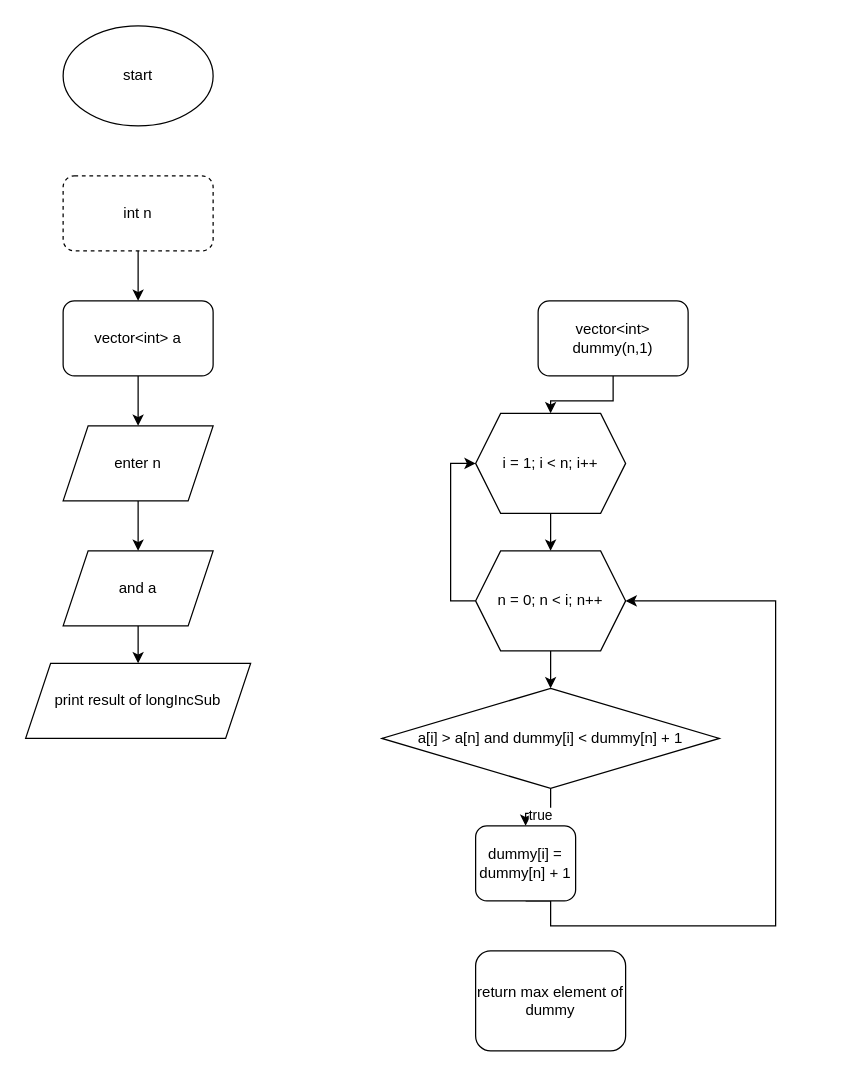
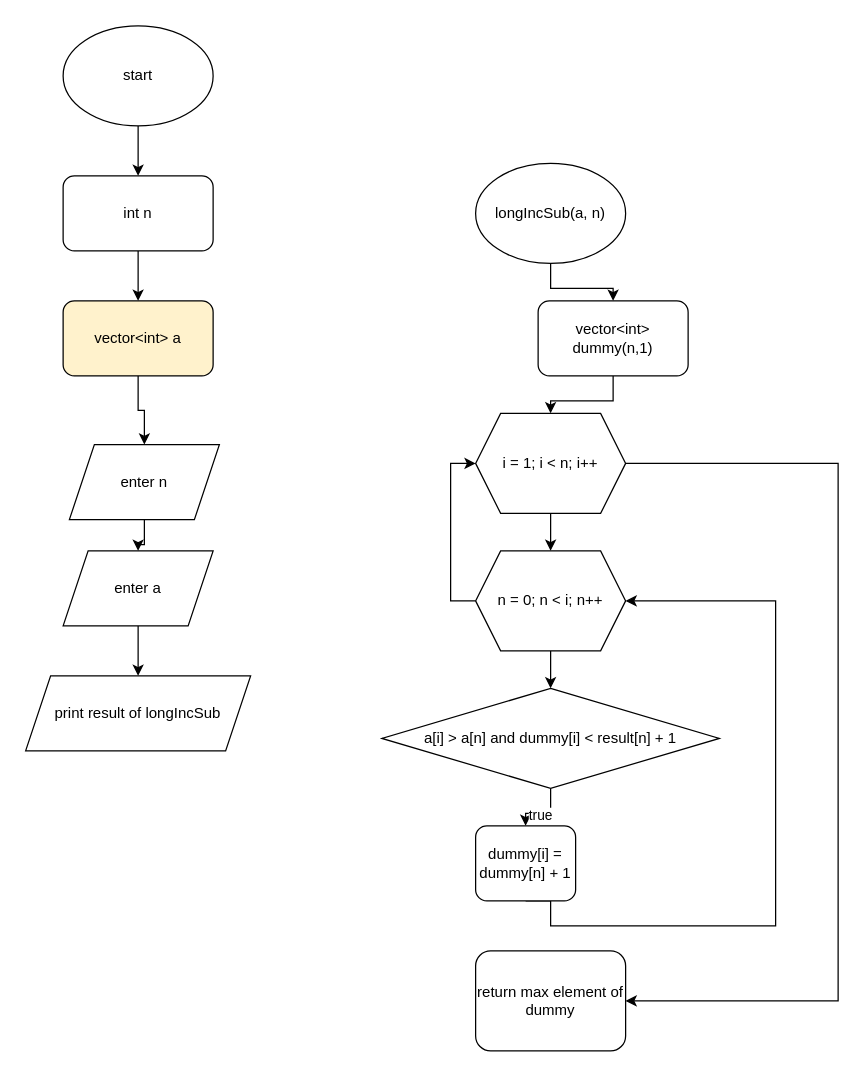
none -> (138, 147)
(138, 213) -> (138, 213)
none -> (551, 213)
none -> (571, 288)
(138, 338) -> (138, 338)
(138, 463) -> (144, 482)
(138, 588) -> (138, 588)
(138, 701) -> (138, 713)
none -> (838, 727)
(551, 738) -> (551, 738)
